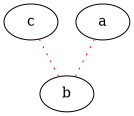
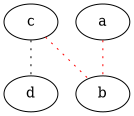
none -> (31, 94)
